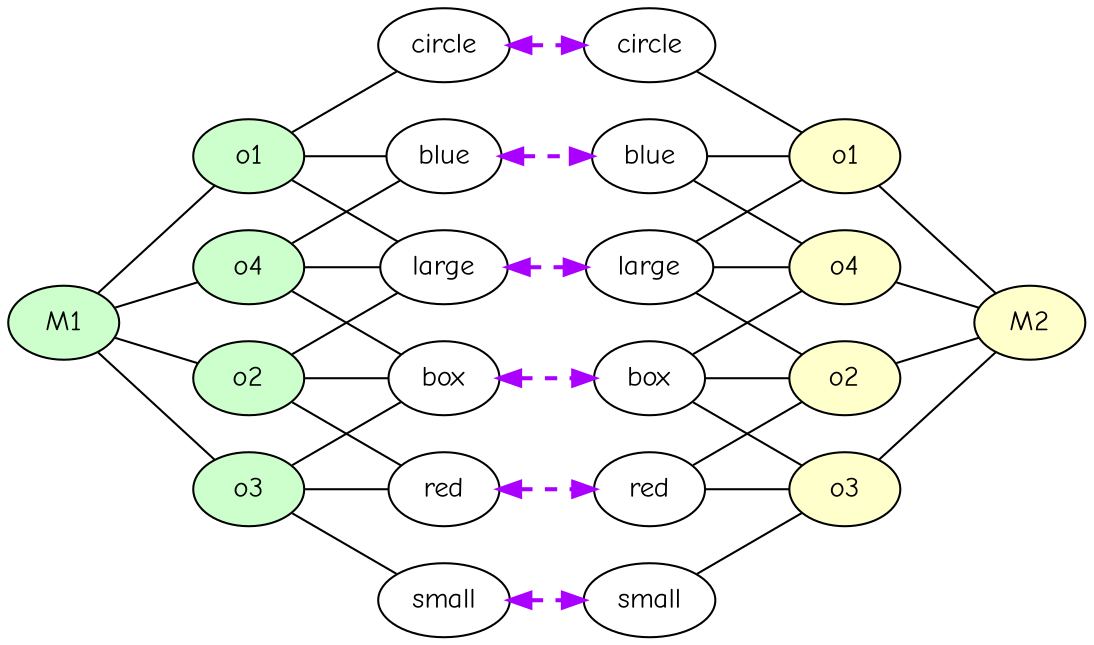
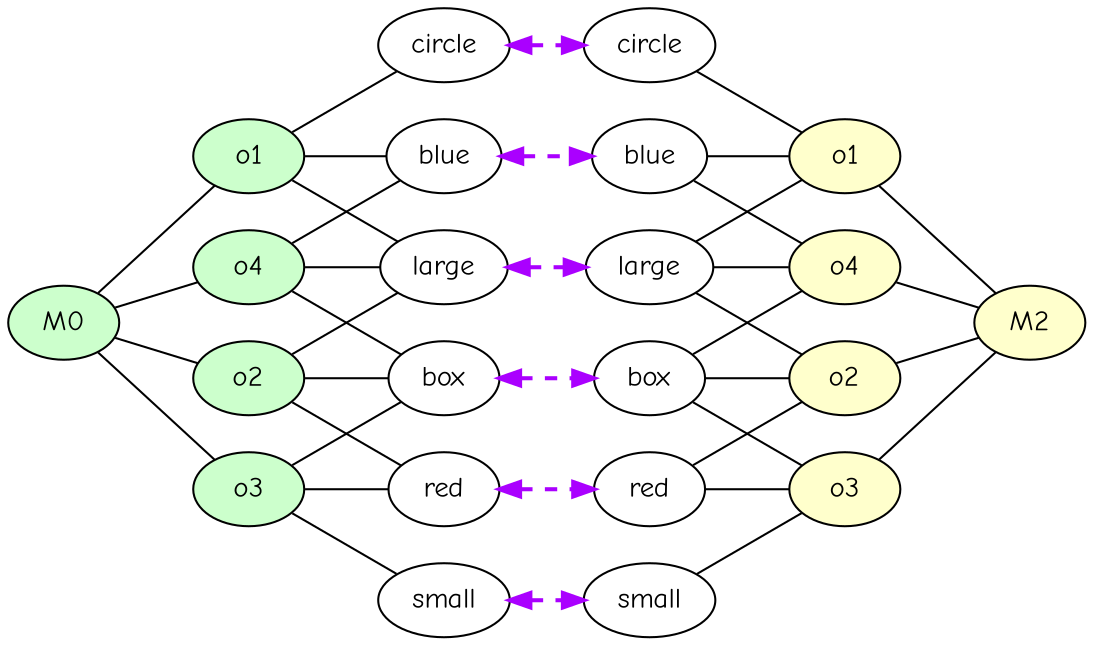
(64, 323) -> (64, 323)
